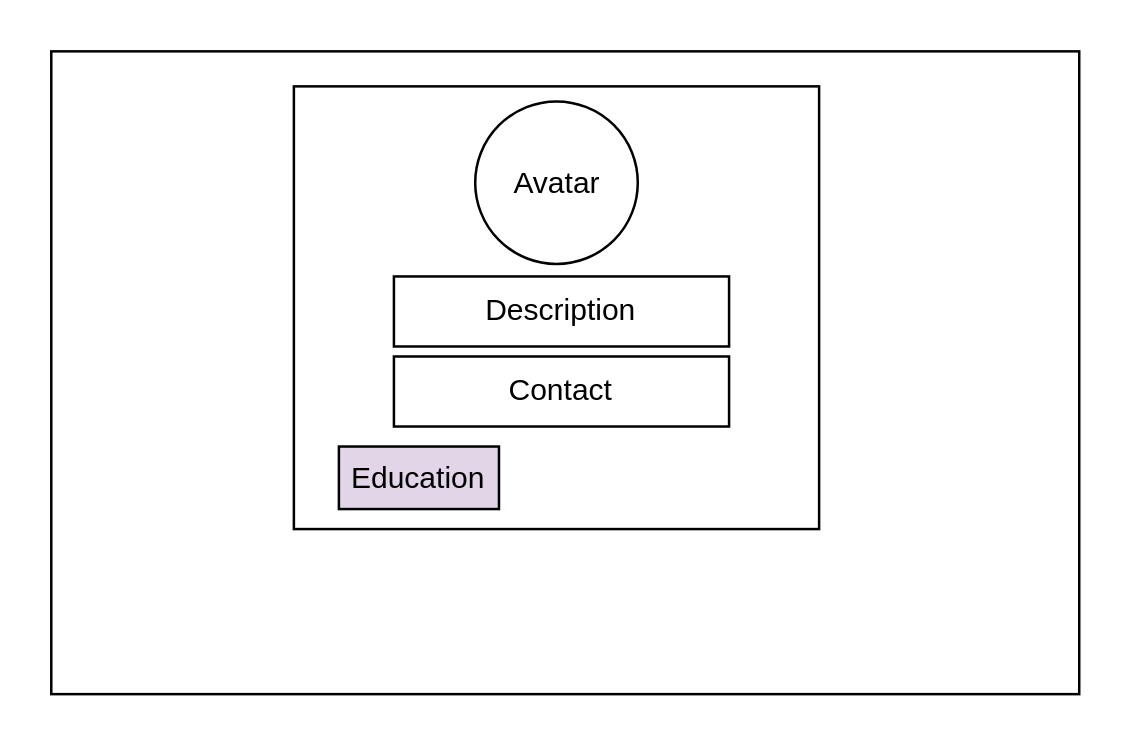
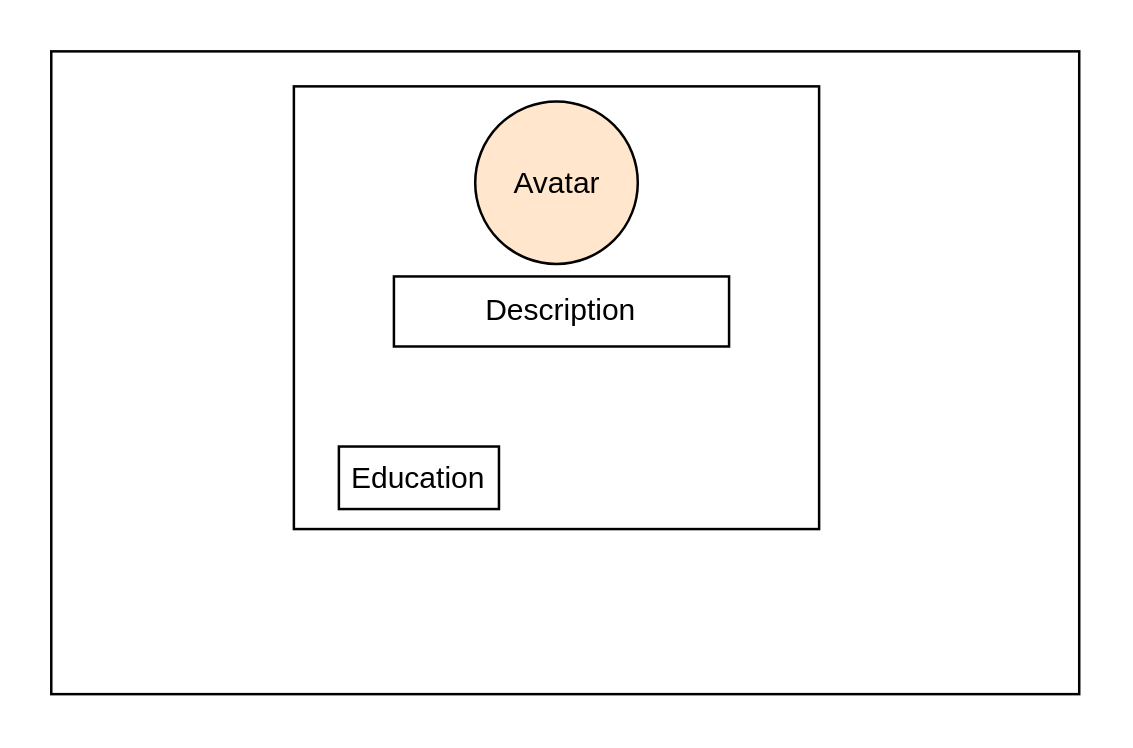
(556, 183) -> (556, 183)
(561, 391) -> none
(419, 478) -> (419, 478)
